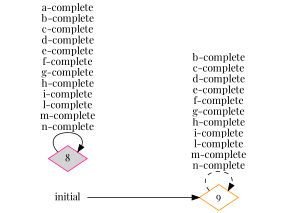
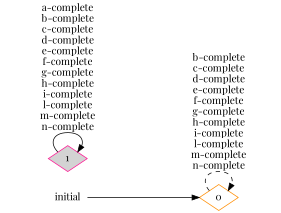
(68, 159) -> (68, 159)
(219, 198) -> (219, 198)
